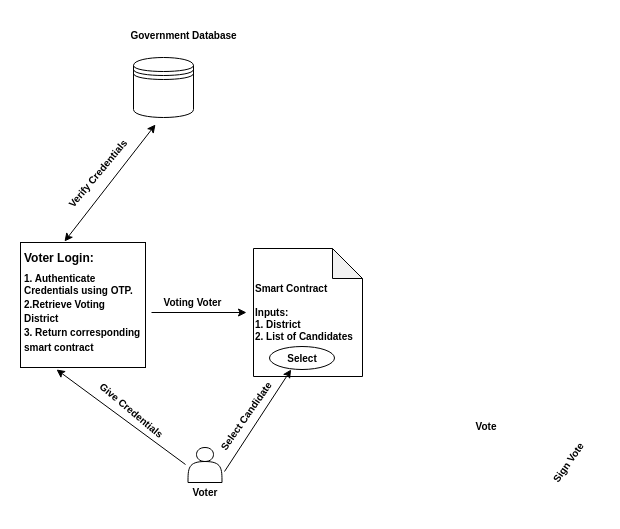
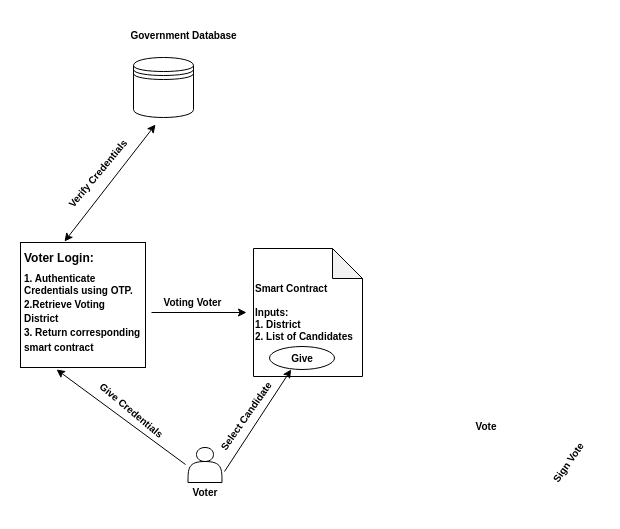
(303, 359) -> (303, 359)
